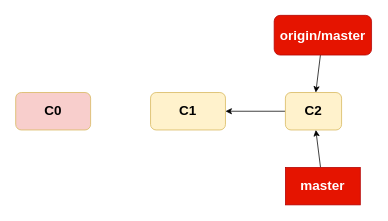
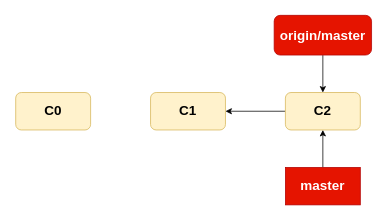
(53, 111) -> (53, 111)
(314, 111) -> (323, 111)
